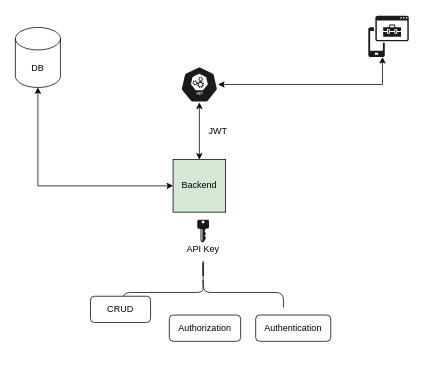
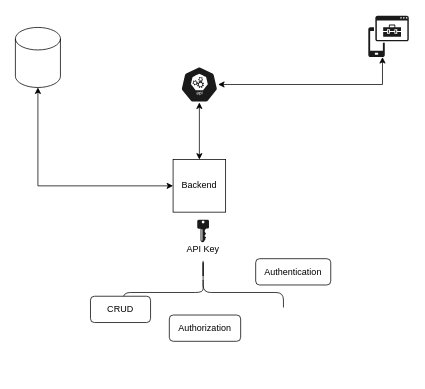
(38, 68) -> none
(218, 132) -> none
(199, 186) -> (199, 186)
(293, 328) -> (293, 272)
